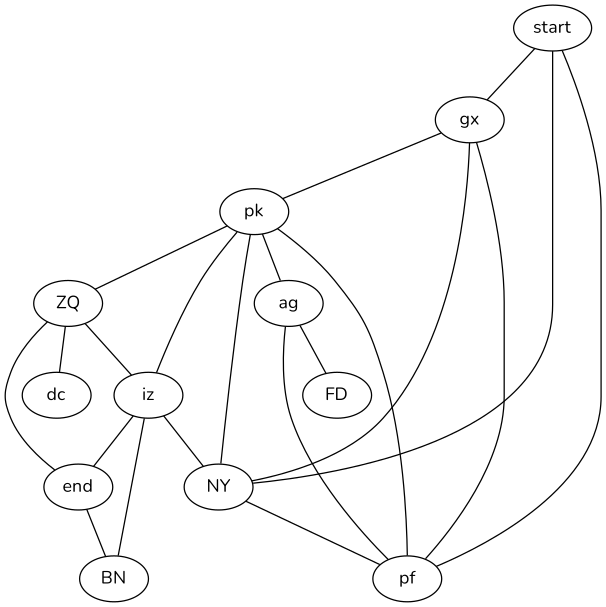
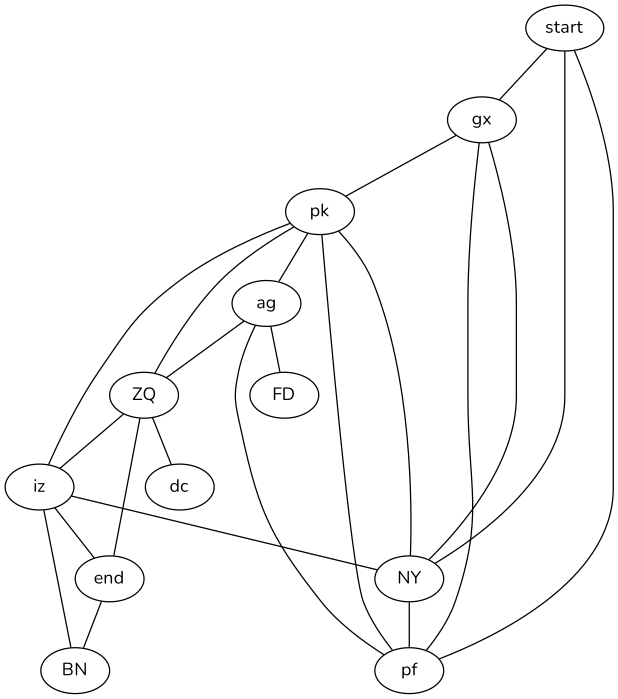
none -> (205, 349)
